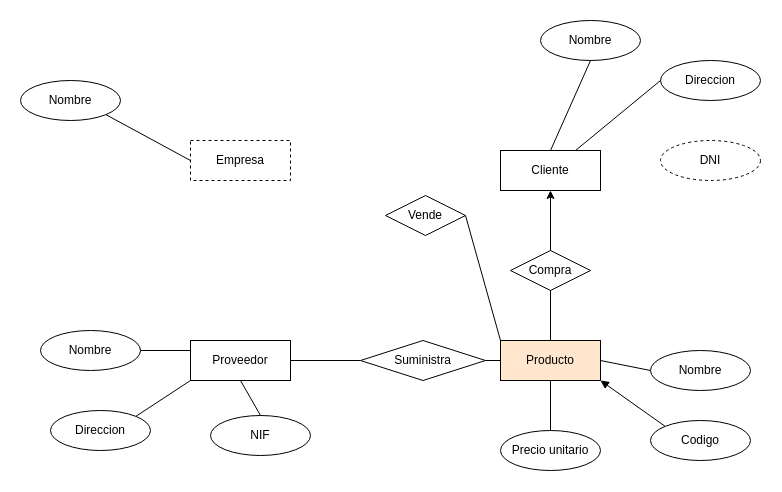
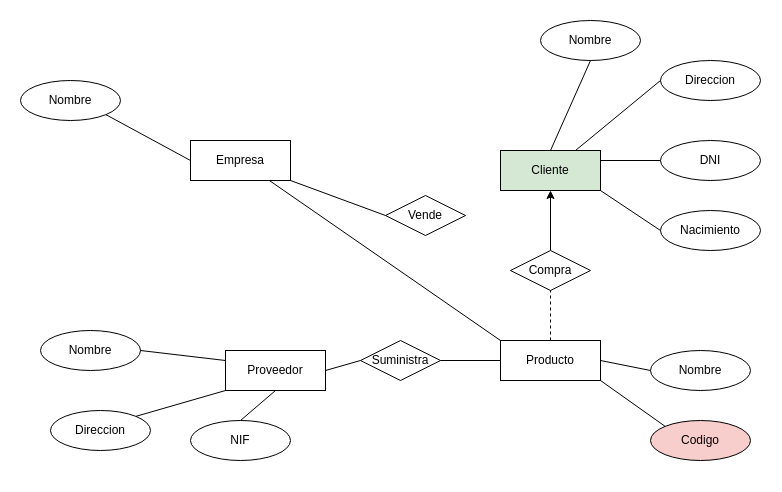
(241, 161) -> (241, 161)
none -> (631, 161)
(711, 161) -> (711, 161)
(551, 171) -> (551, 171)
none -> (338, 198)
none -> (631, 211)
none -> (711, 231)
(483, 278) -> (385, 261)
(551, 315) -> (551, 315)
(241, 361) -> (276, 371)
(423, 361) -> (401, 361)
(551, 361) -> (551, 361)
(608, 386) -> (605, 383)
(551, 406) -> none
(261, 436) -> (241, 441)
(701, 441) -> (701, 441)
(551, 451) -> none
